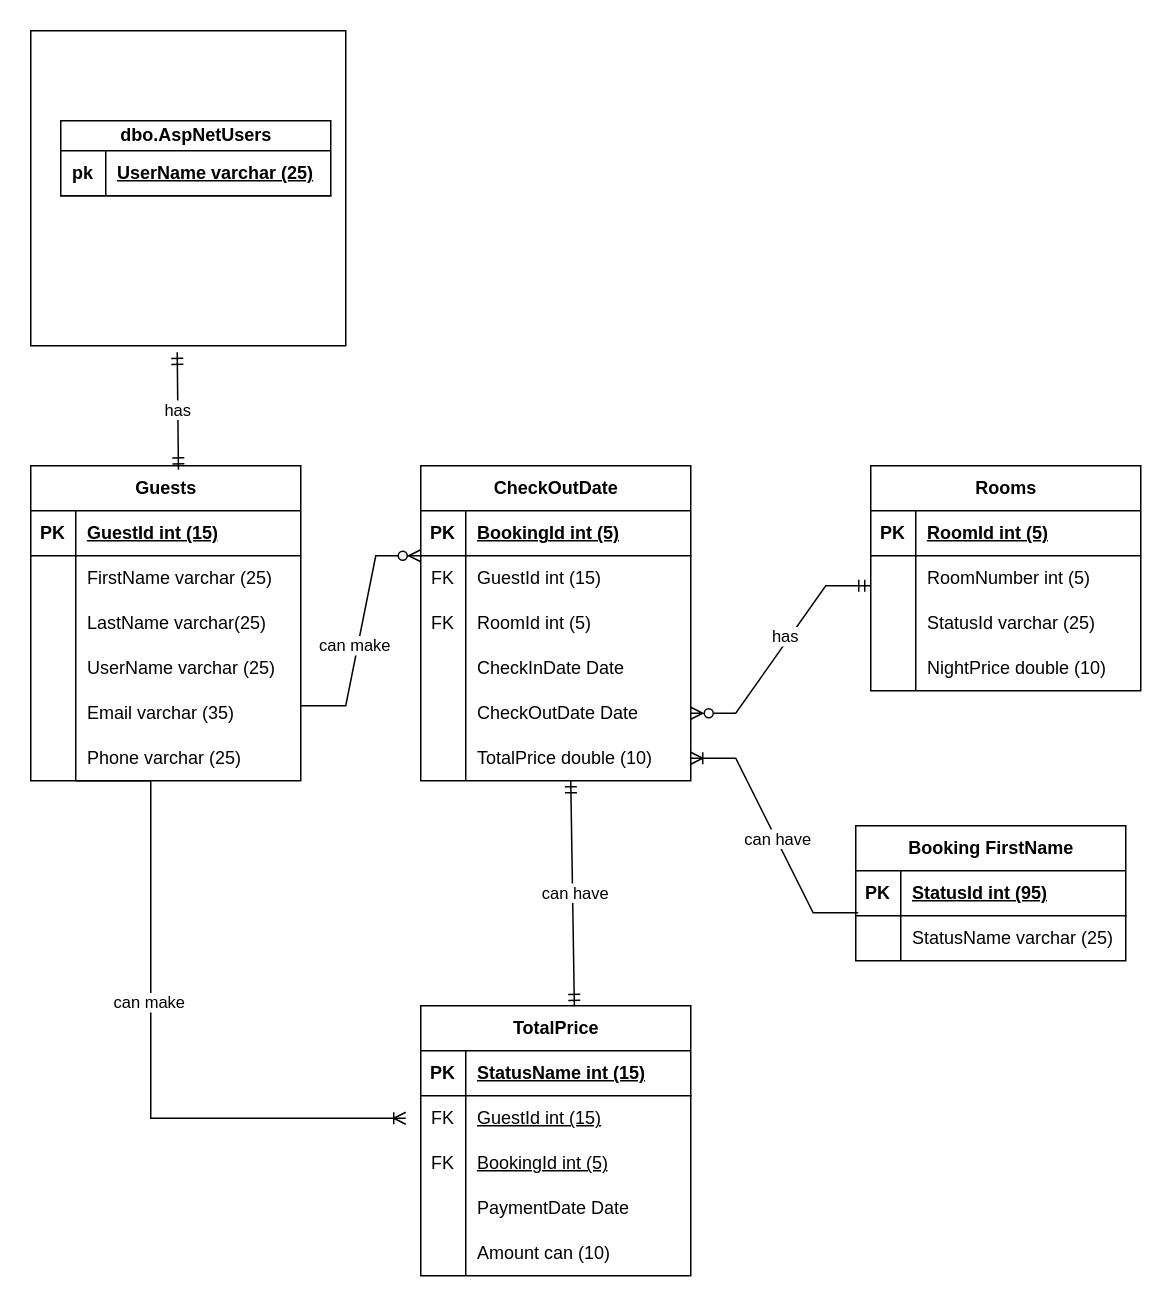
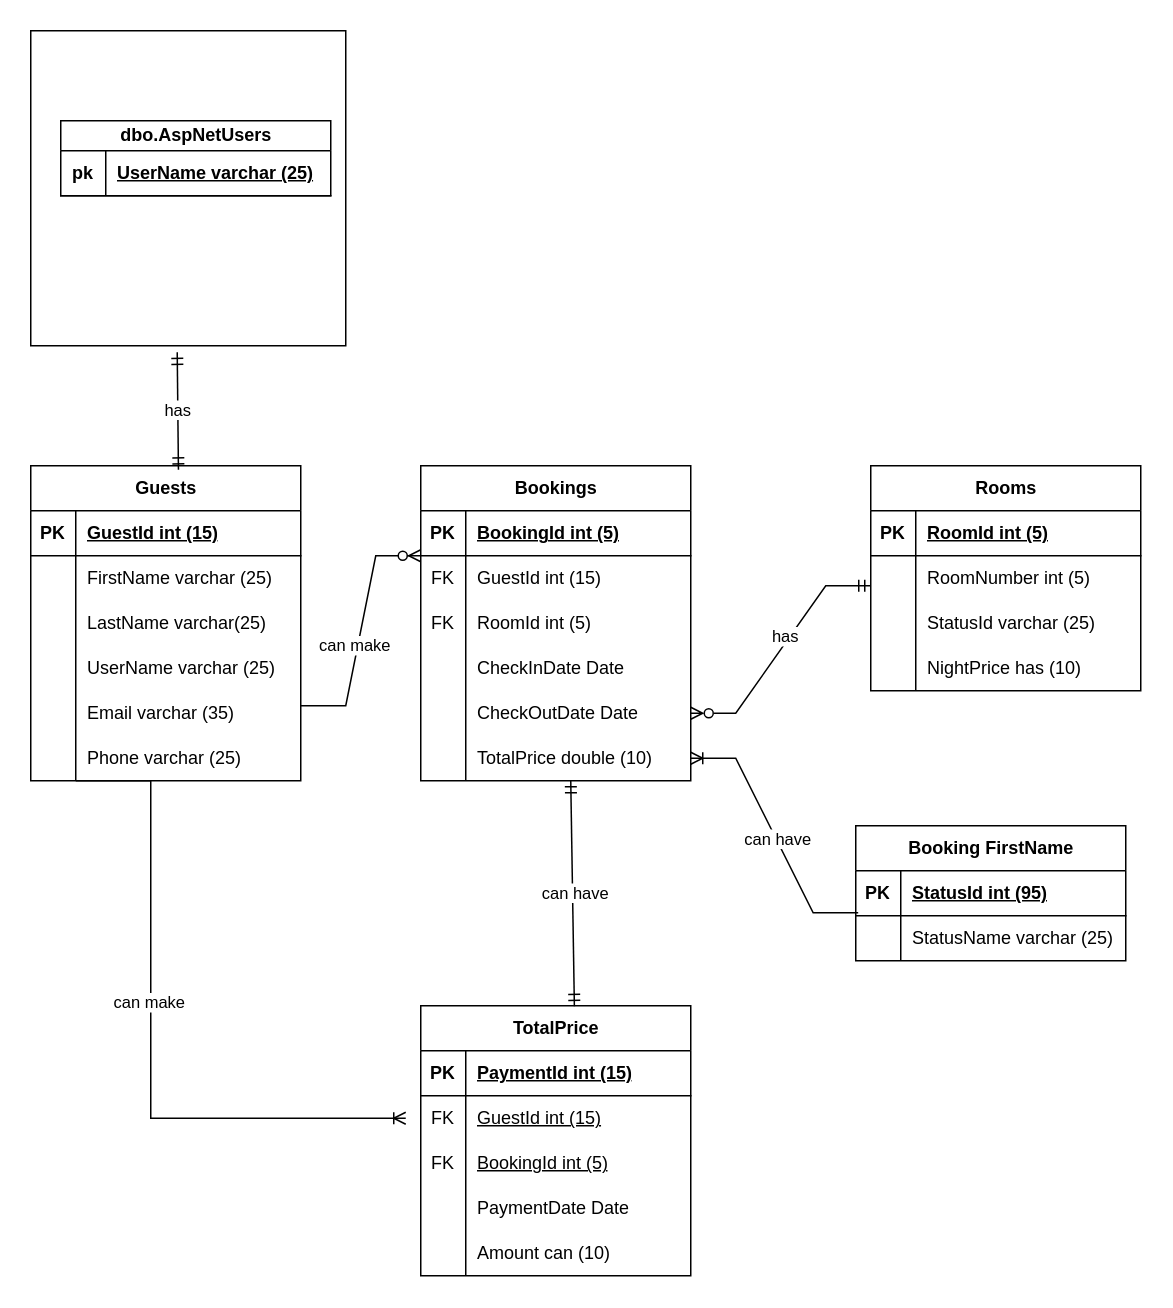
(557, 488) -> (557, 488)
(1027, 668) -> (1014, 668)
(566, 1073) -> (561, 1073)
